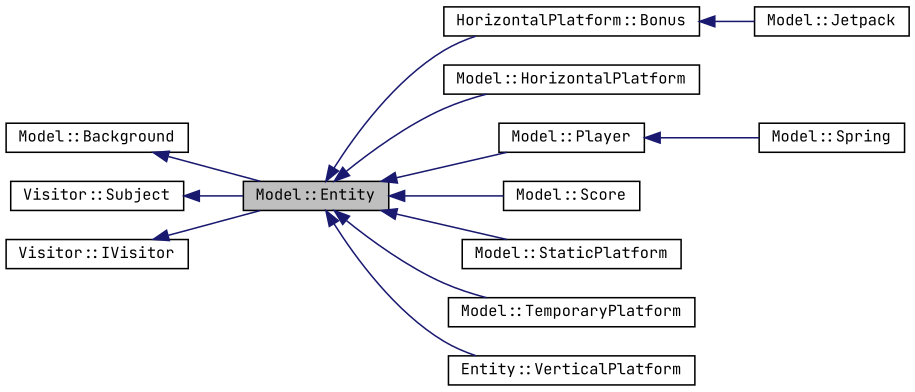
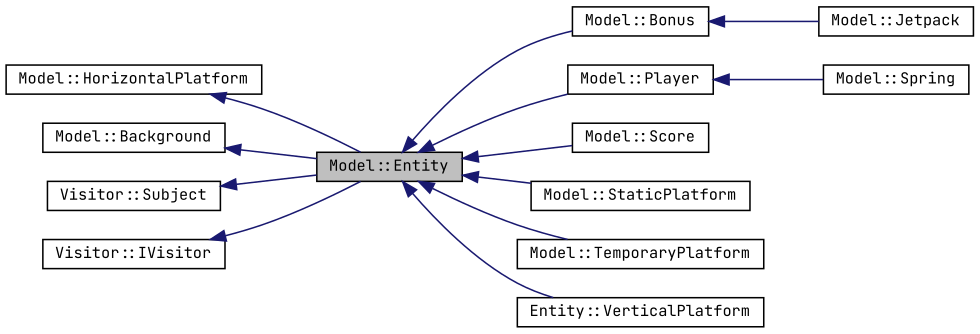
(572, 21) -> (641, 21)
(412, 125) -> (294, 121)
